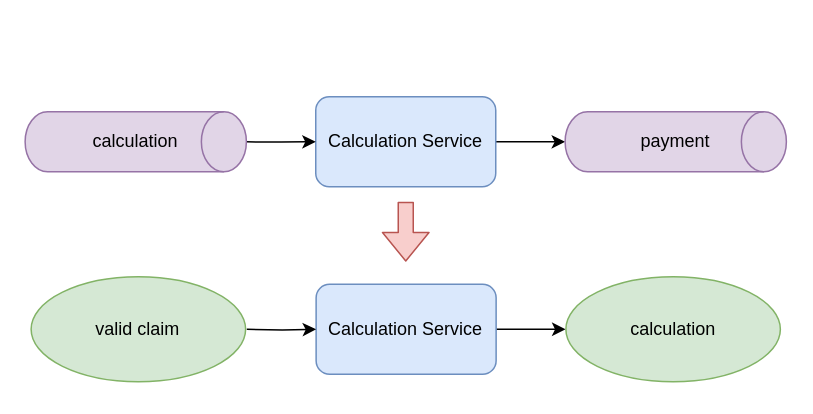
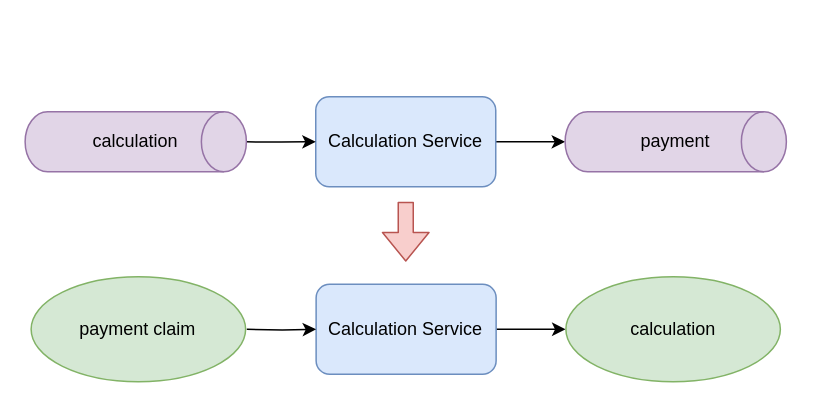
(138, 329) -> (138, 329)
